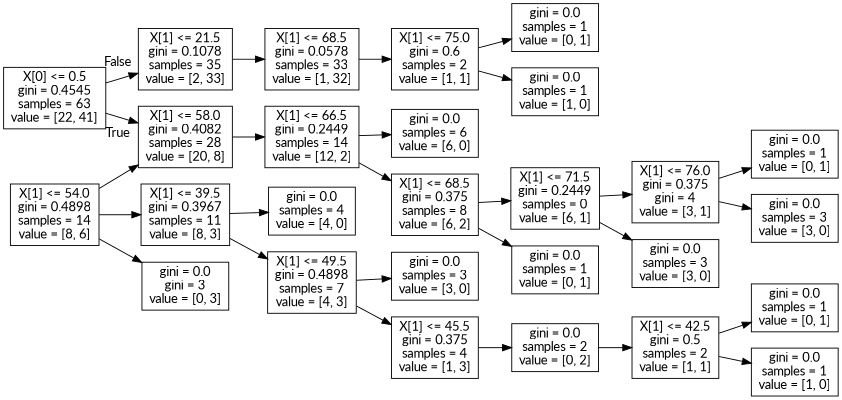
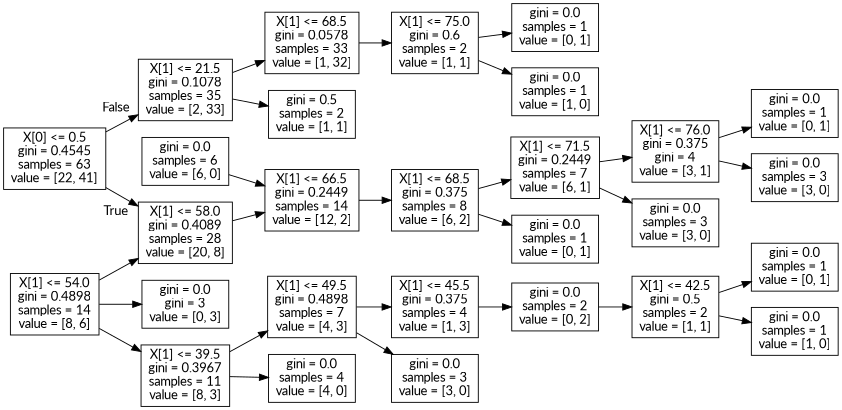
none -> (312, 114)
(370, 135) -> (242, 179)
(185, 137) -> (185, 233)
(555, 198) -> (555, 168)
